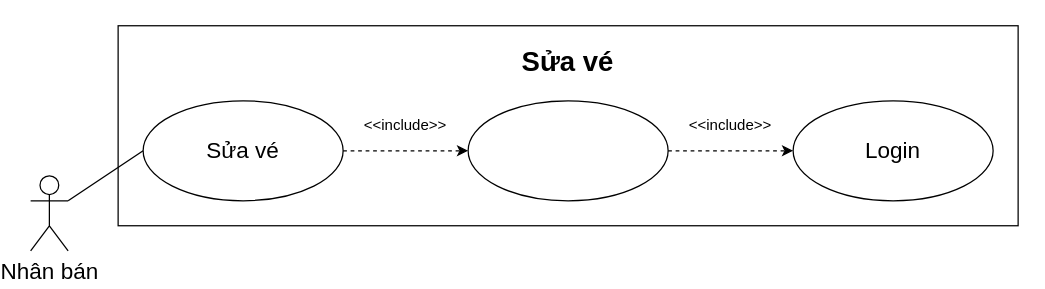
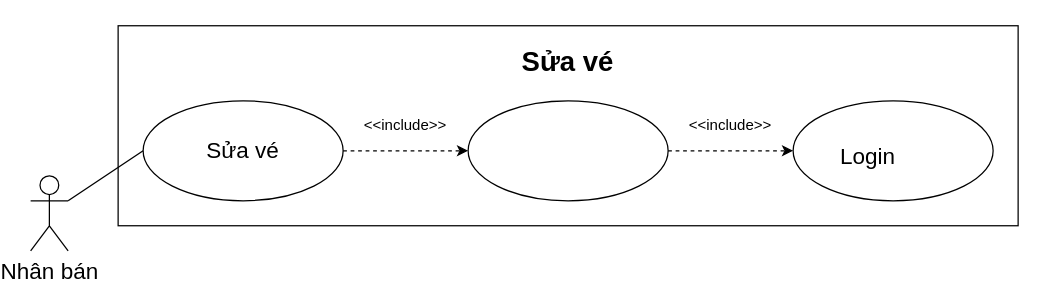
(893, 151) -> (868, 157)
